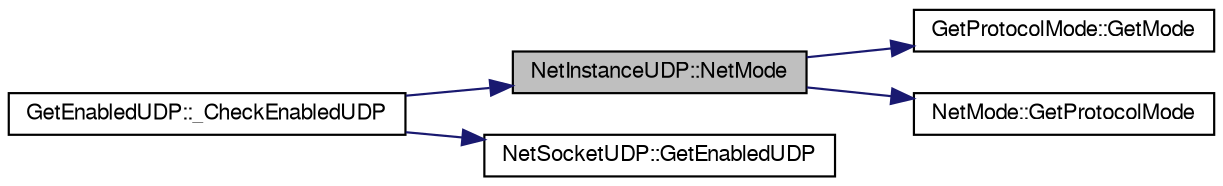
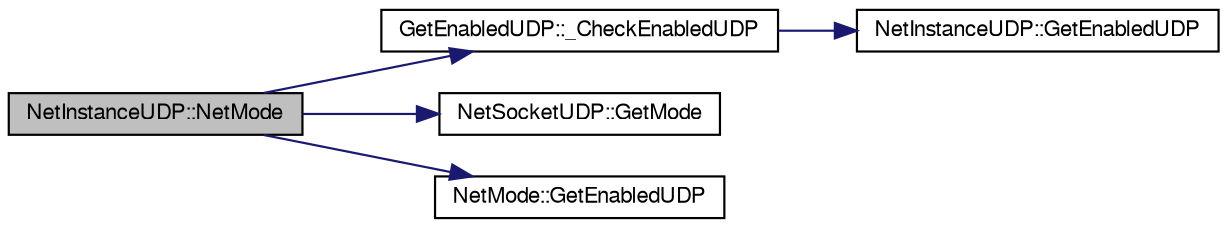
(1064, 31) -> (580, 114)
(448, 92) -> (357, 74)
(1064, 114) -> (580, 197)
(660, 156) -> (1038, 31)
